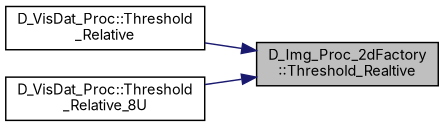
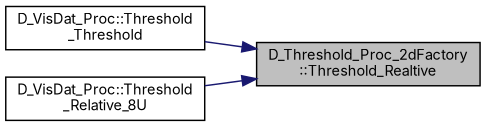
(105, 28) -> (105, 28)
(347, 64) -> (368, 64)
